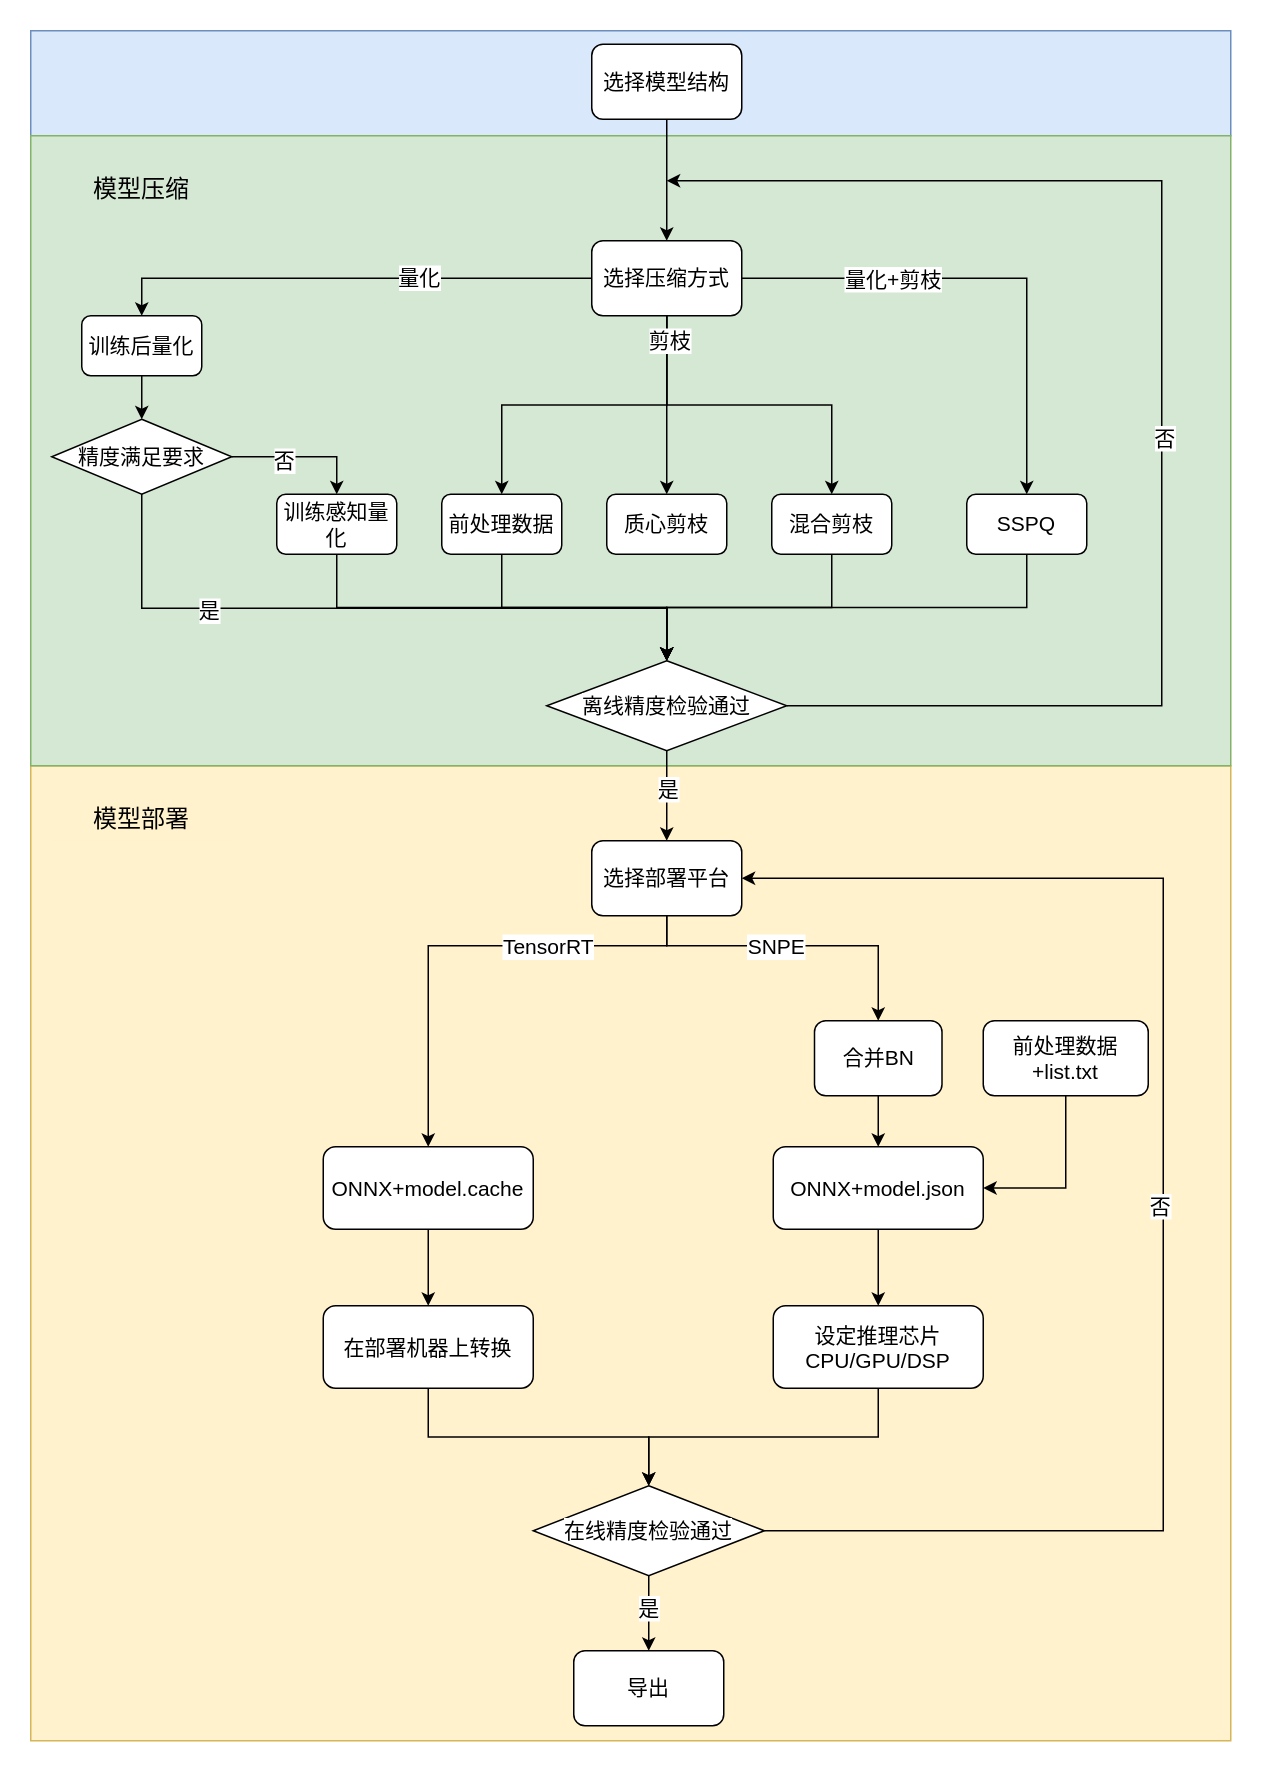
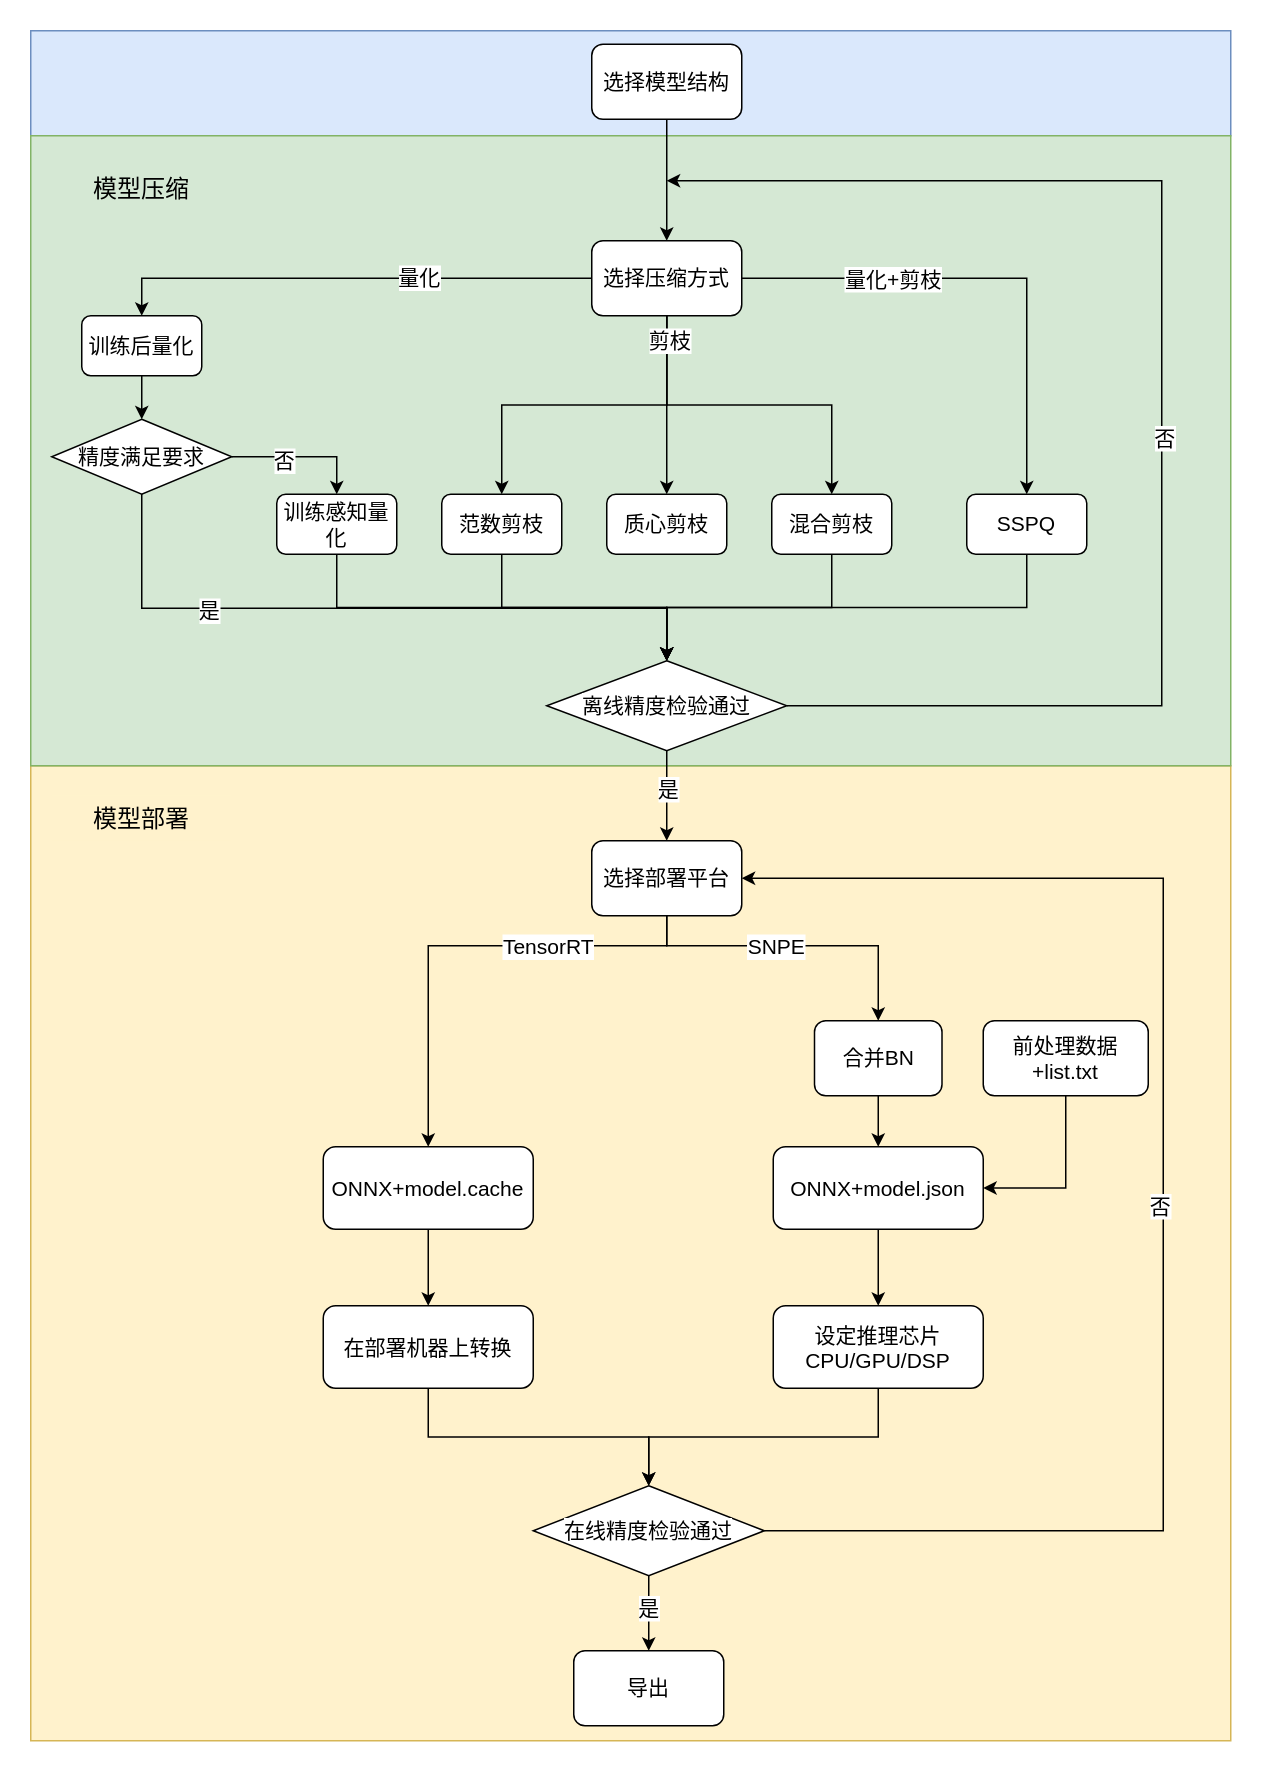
(502, 524) -> (502, 524)
